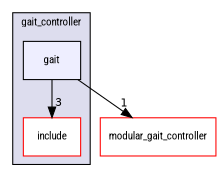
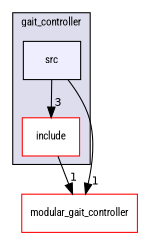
(52, 60) -> (52, 60)
none -> (64, 171)
